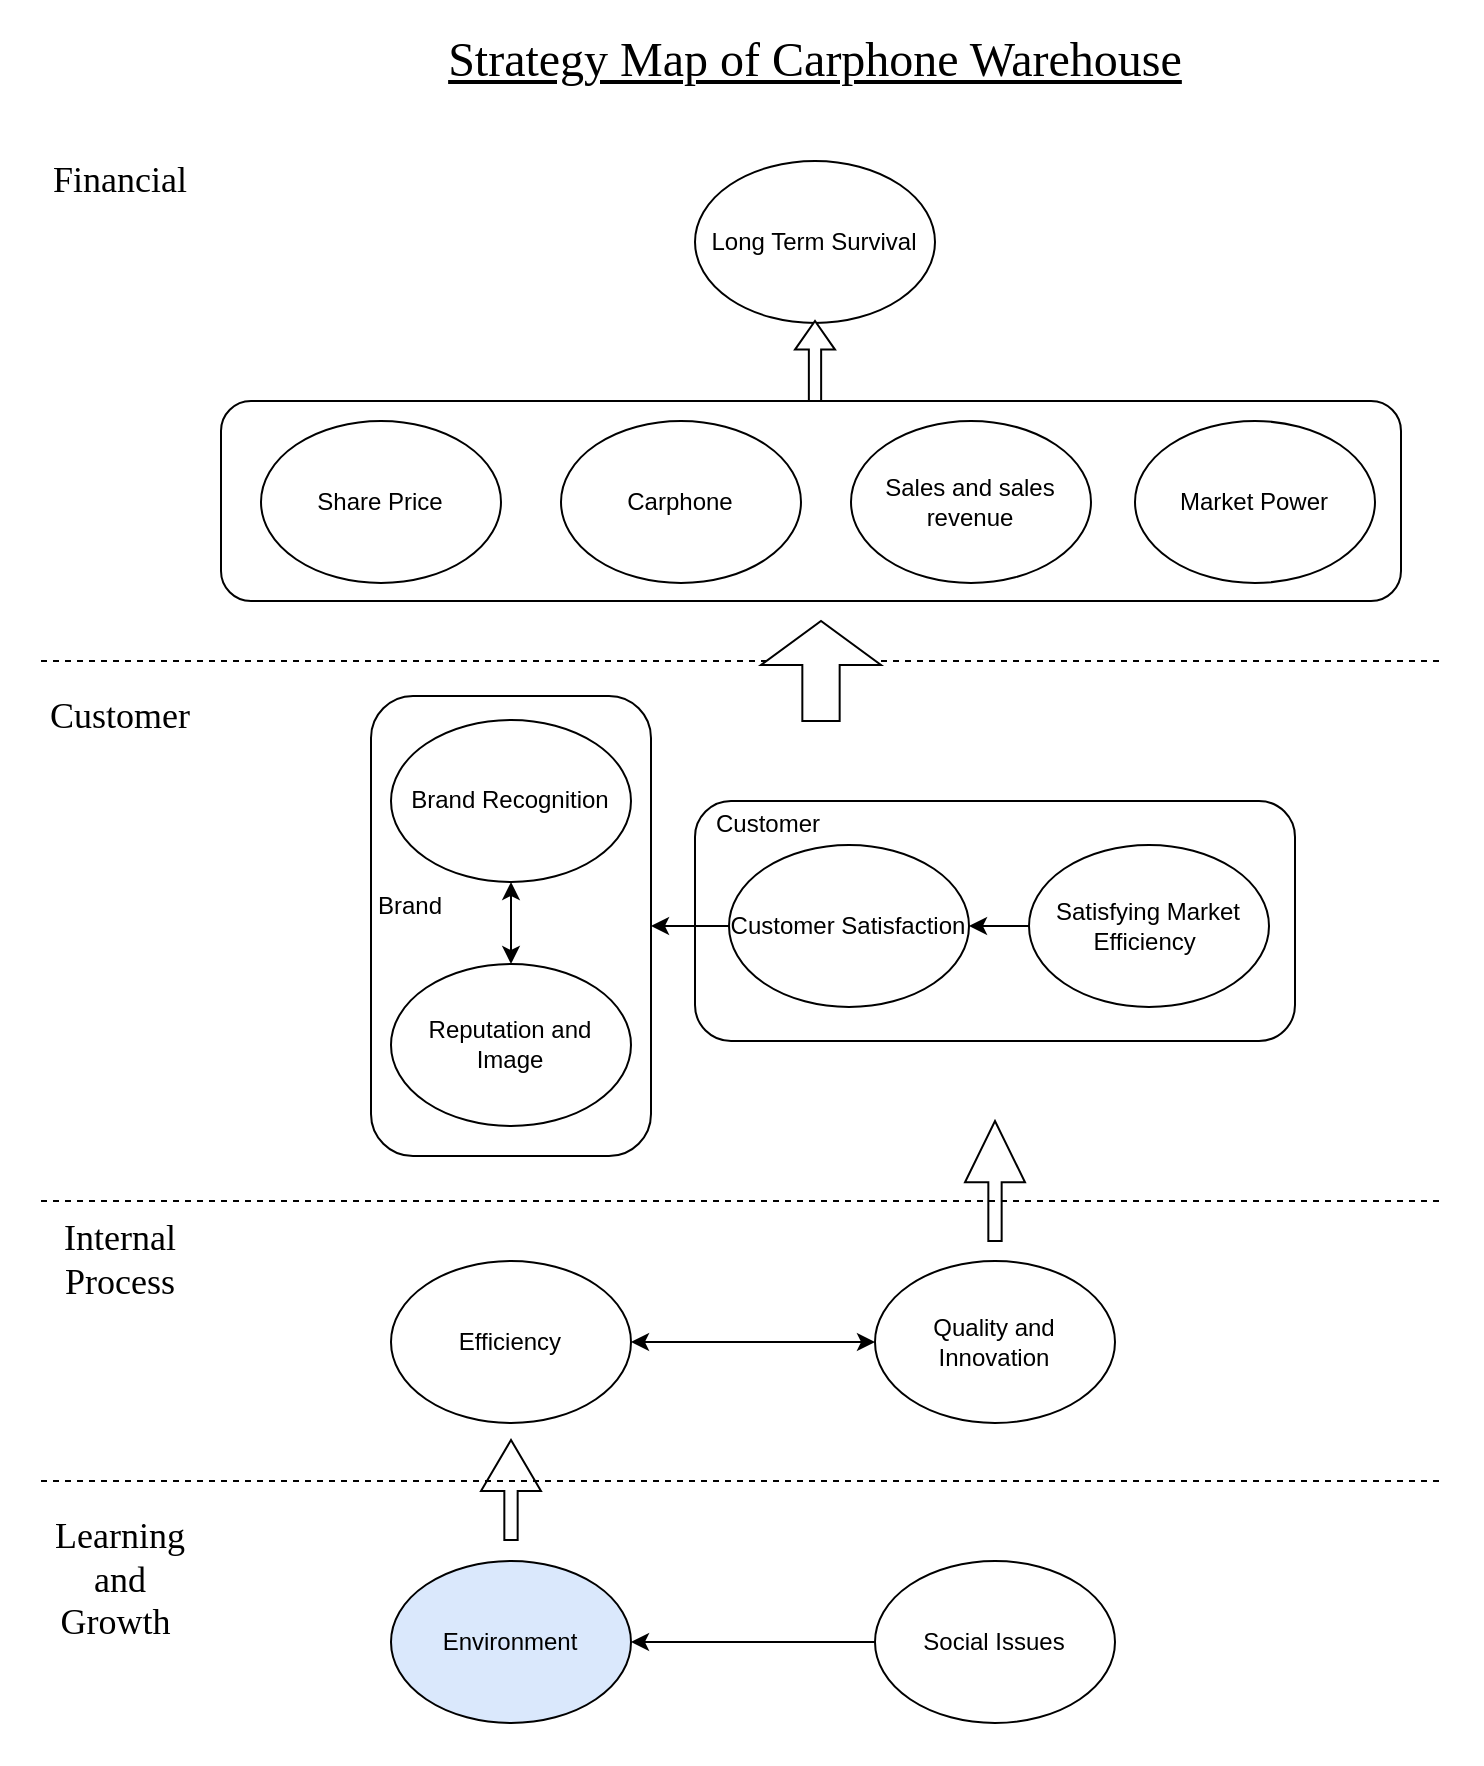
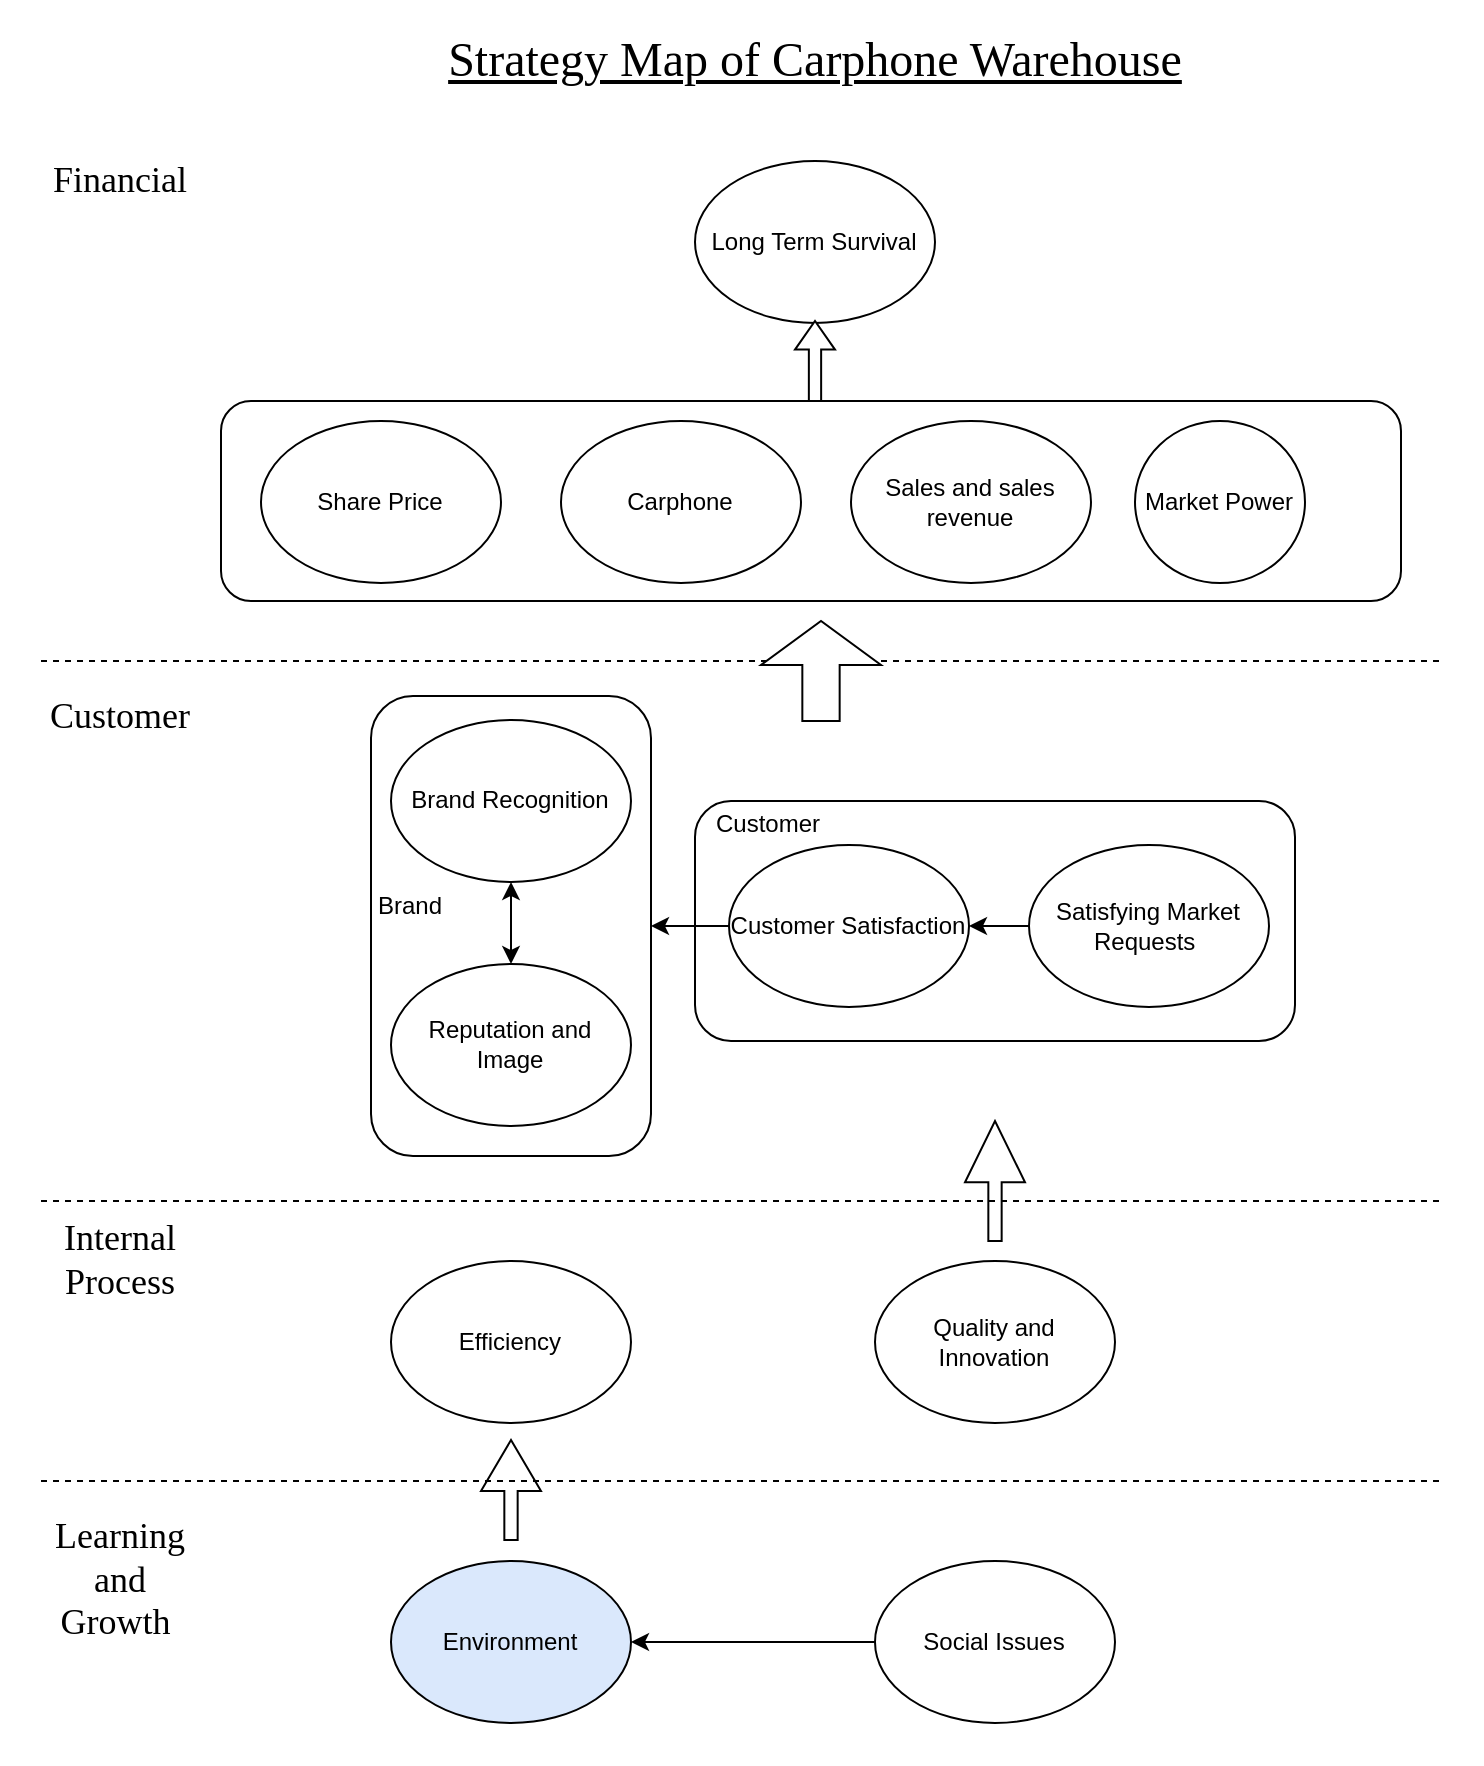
(1255, 502) -> (1220, 502)
(1149, 927) -> (1149, 927)
(753, 1342) -> none
